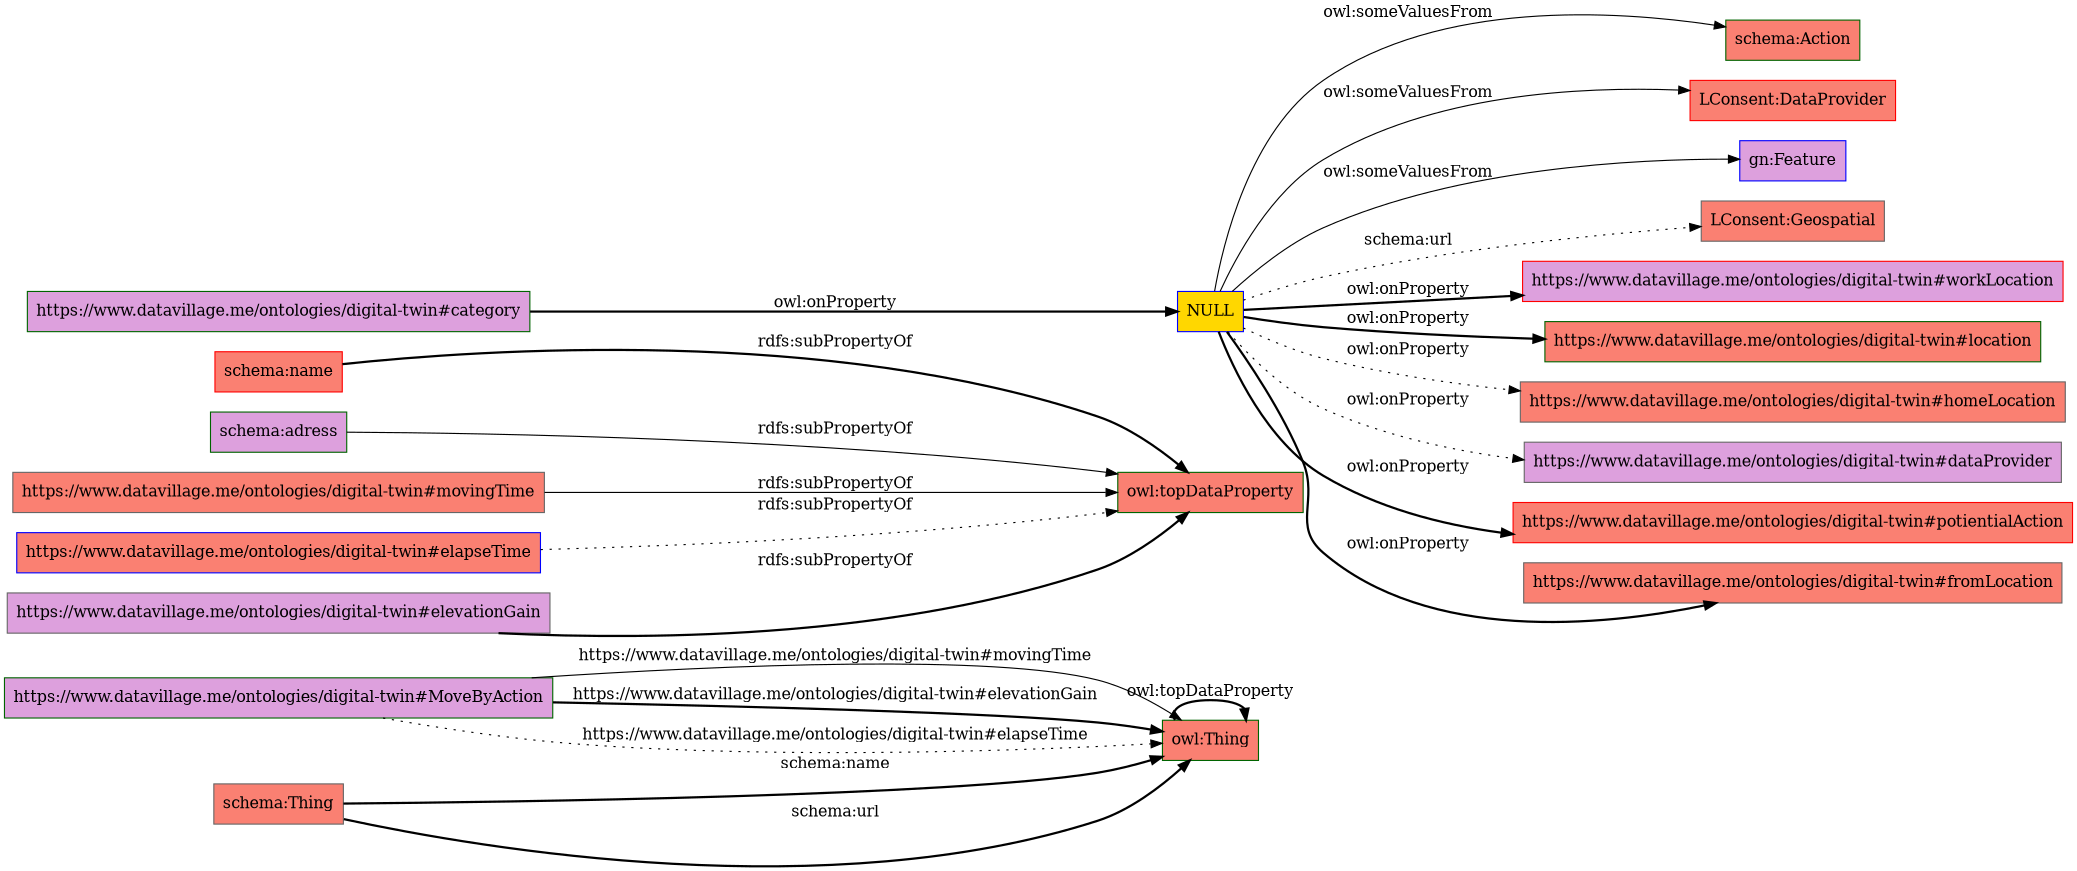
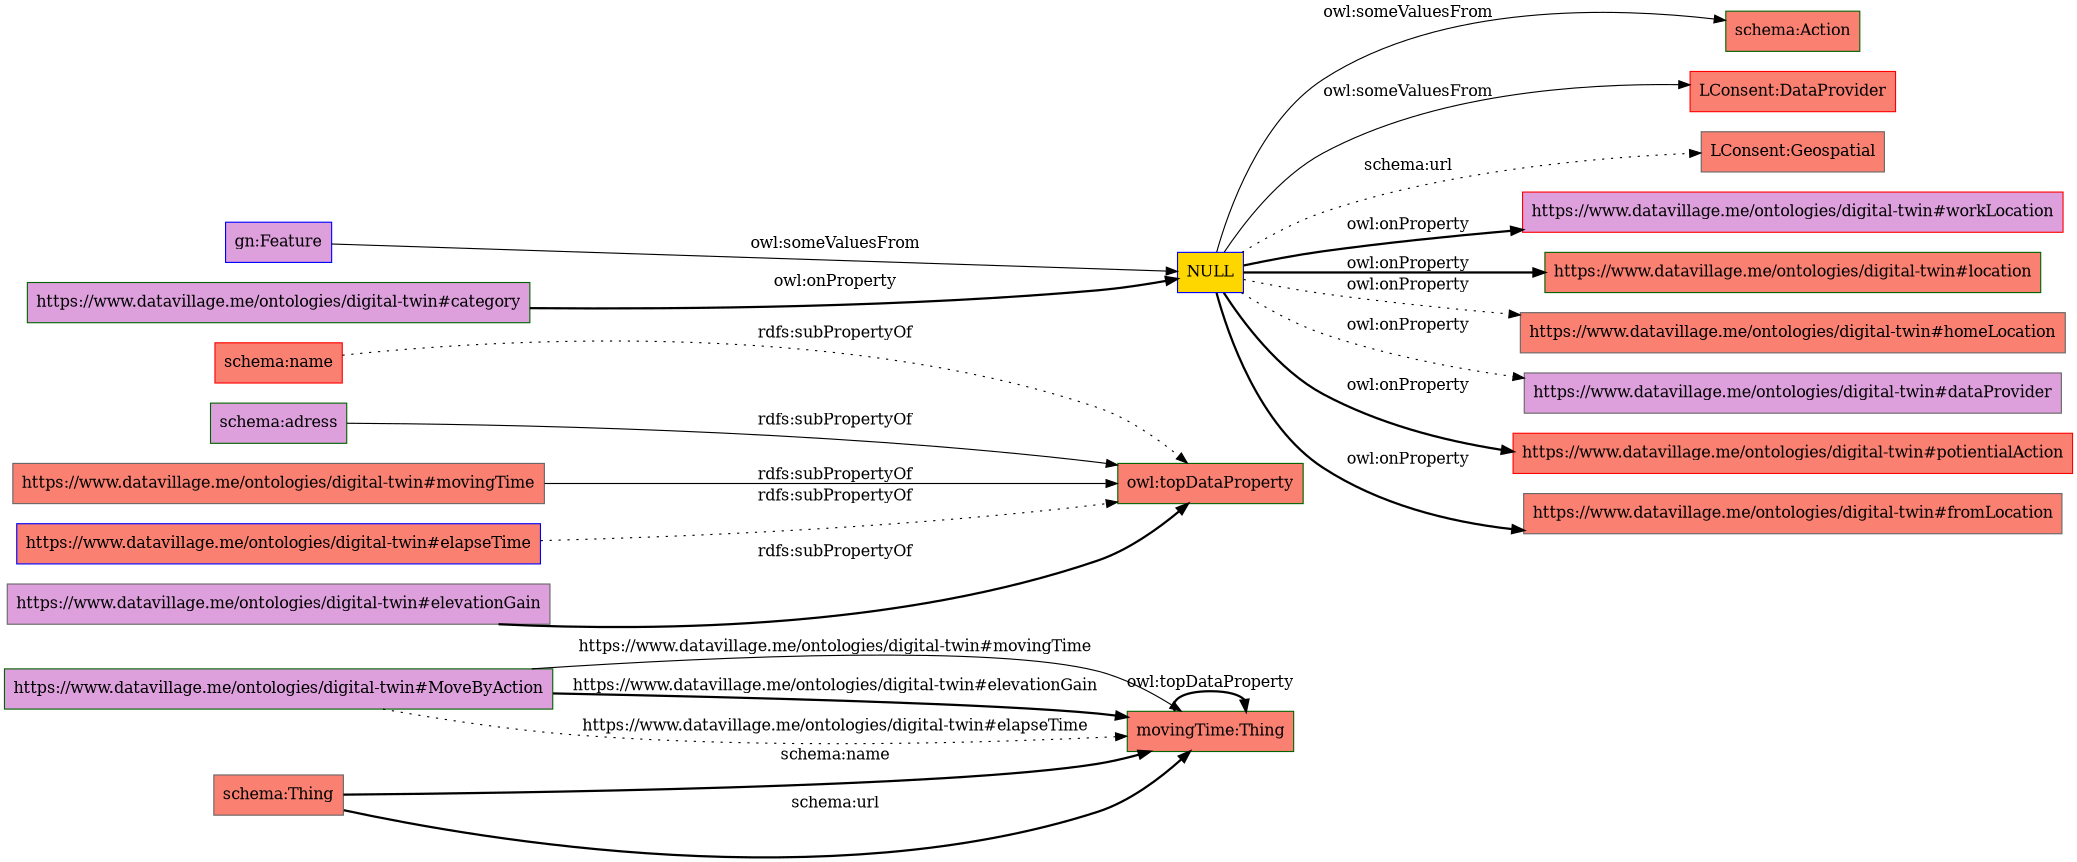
(1468, 184) -> (749, 258)
(770, 356) -> (770, 347)
(1210, 740) -> (1210, 731)
